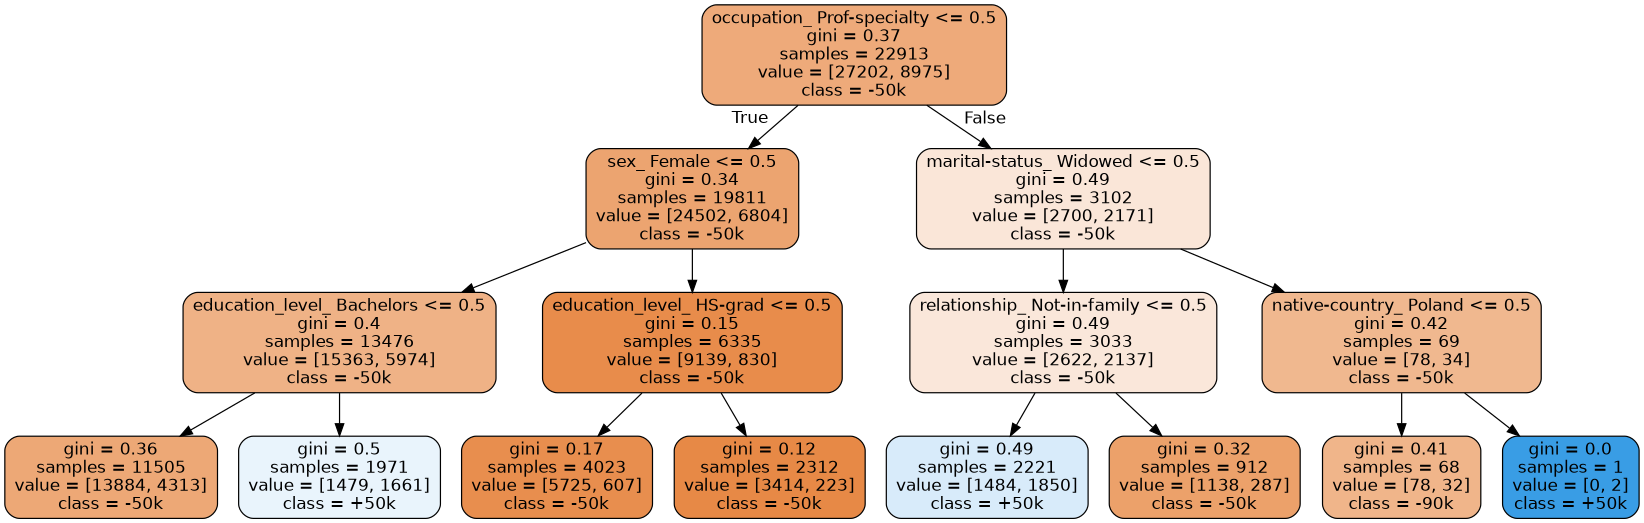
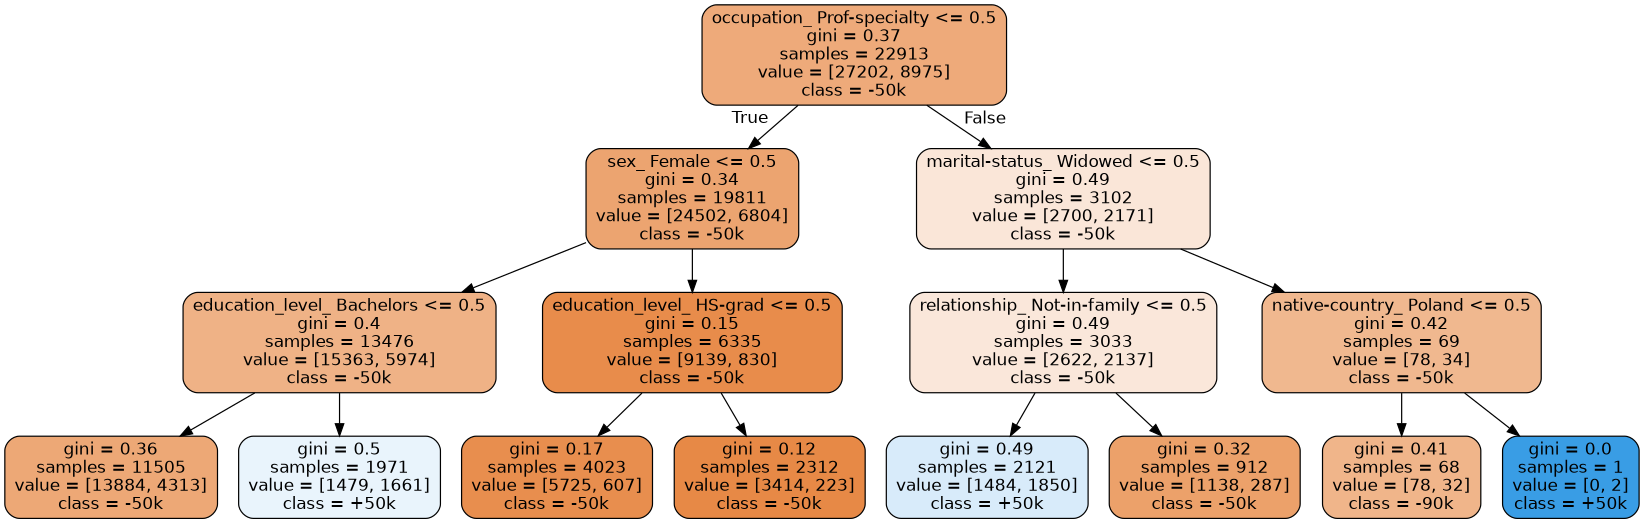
(987, 477) -> (987, 477)
